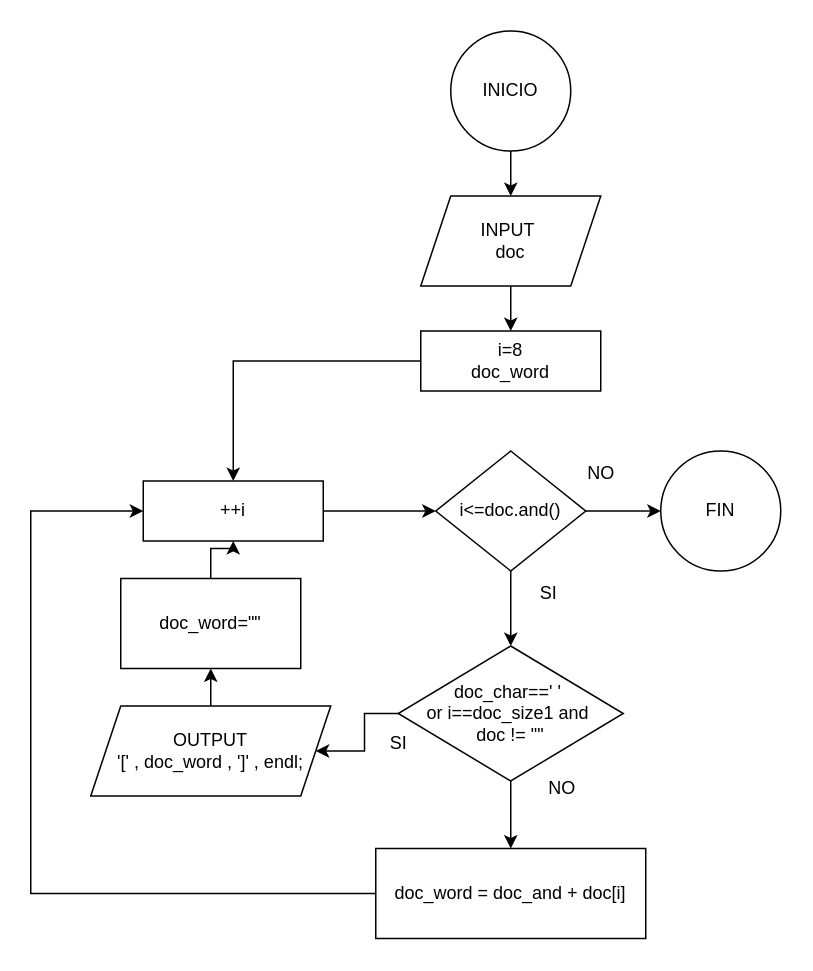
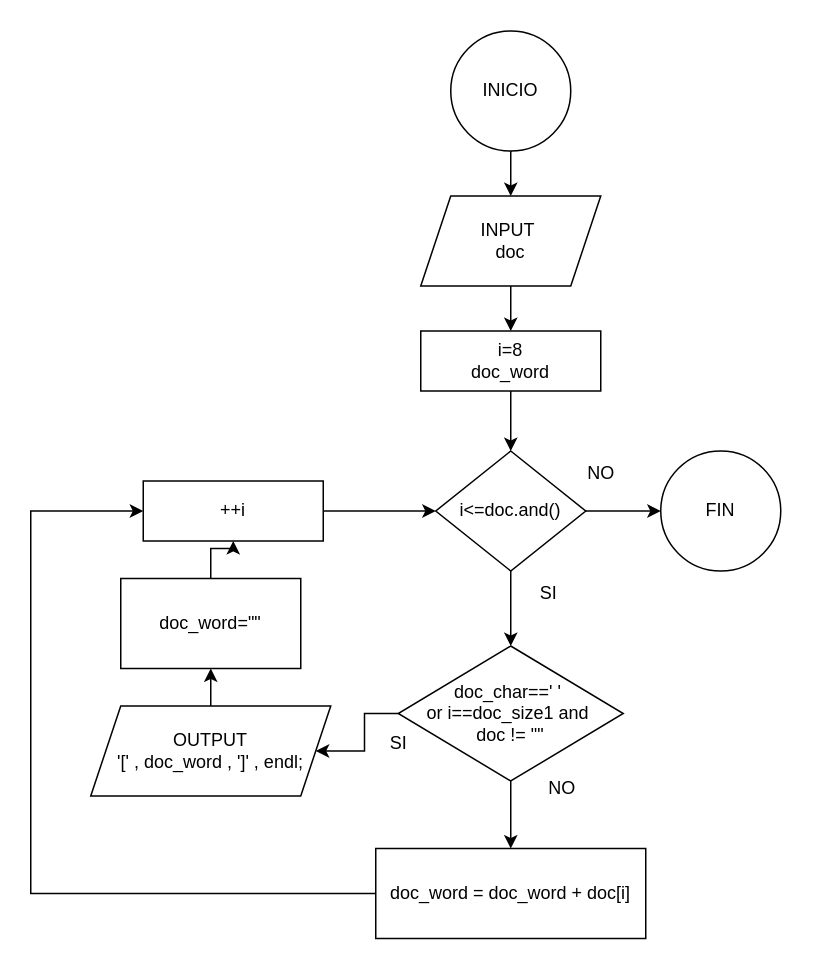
(272, 361) -> (511, 416)
(511, 893) -> (511, 893)
